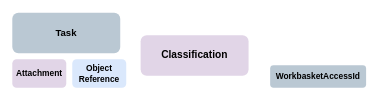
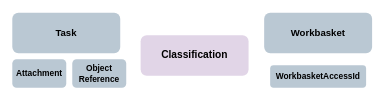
none -> (318, 33)
(39, 73) -> (39, 73)
(99, 73) -> (99, 73)
